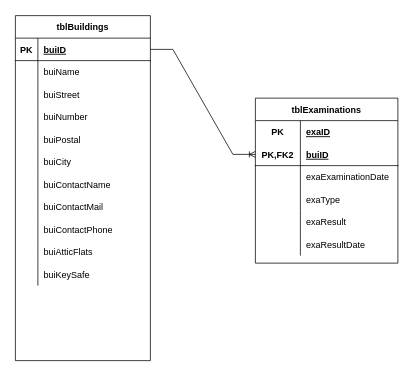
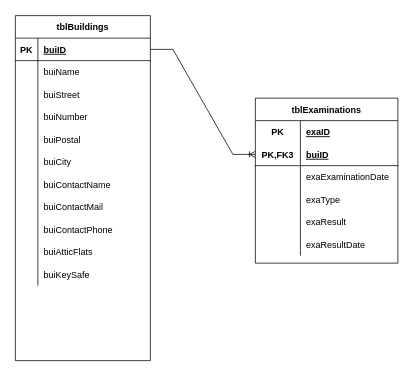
(278, 155) -> (278, 155)
